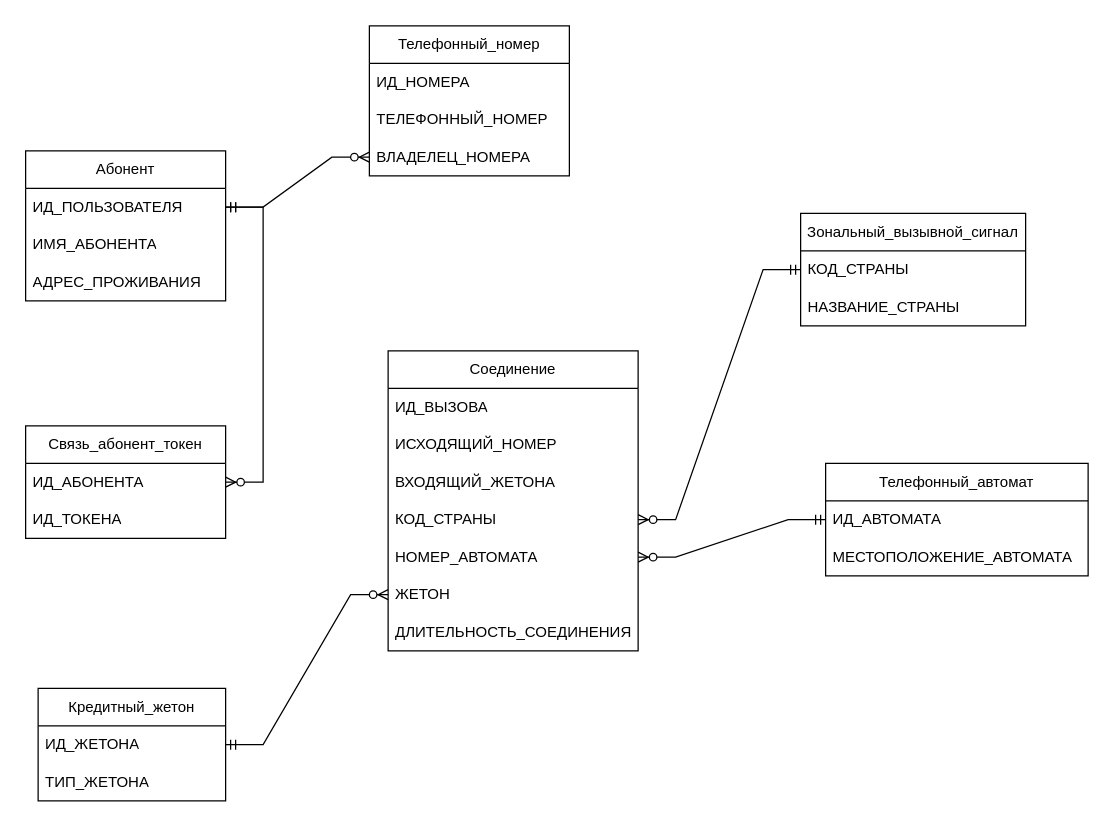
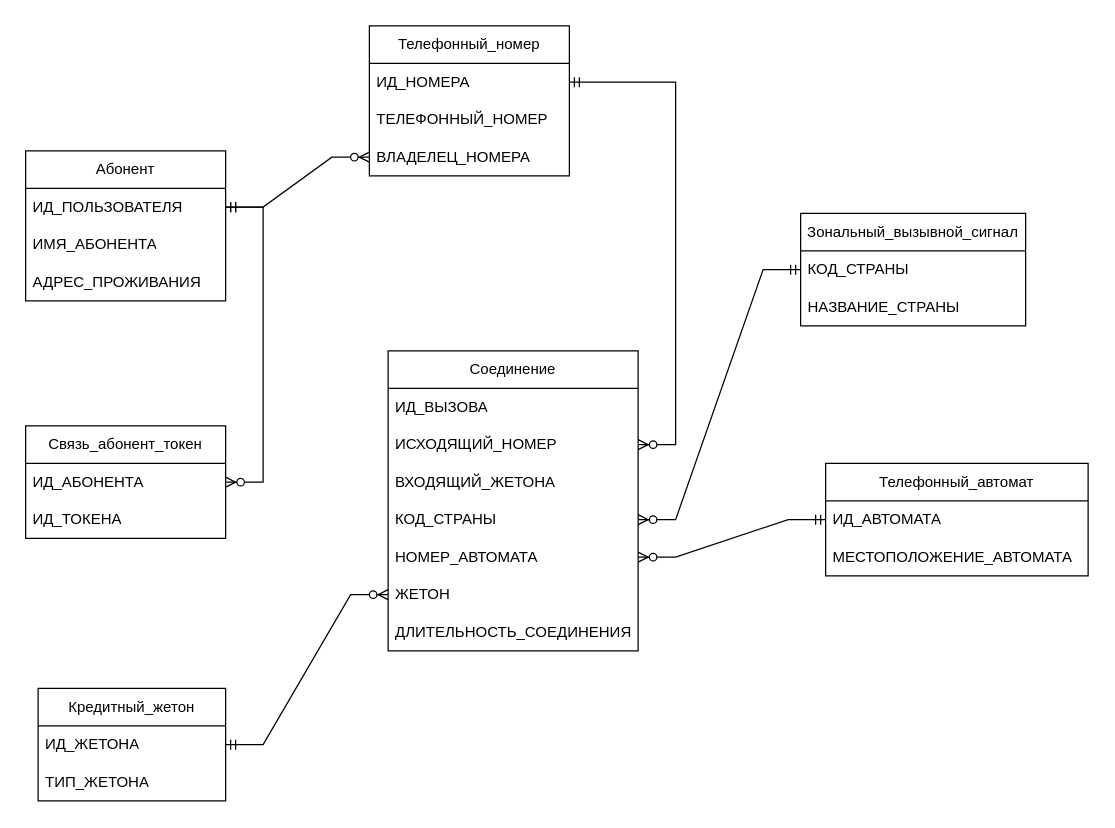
none -> (676, 228)
